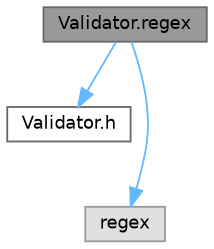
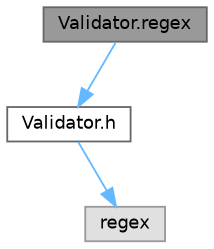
(148, 115) -> (92, 166)
